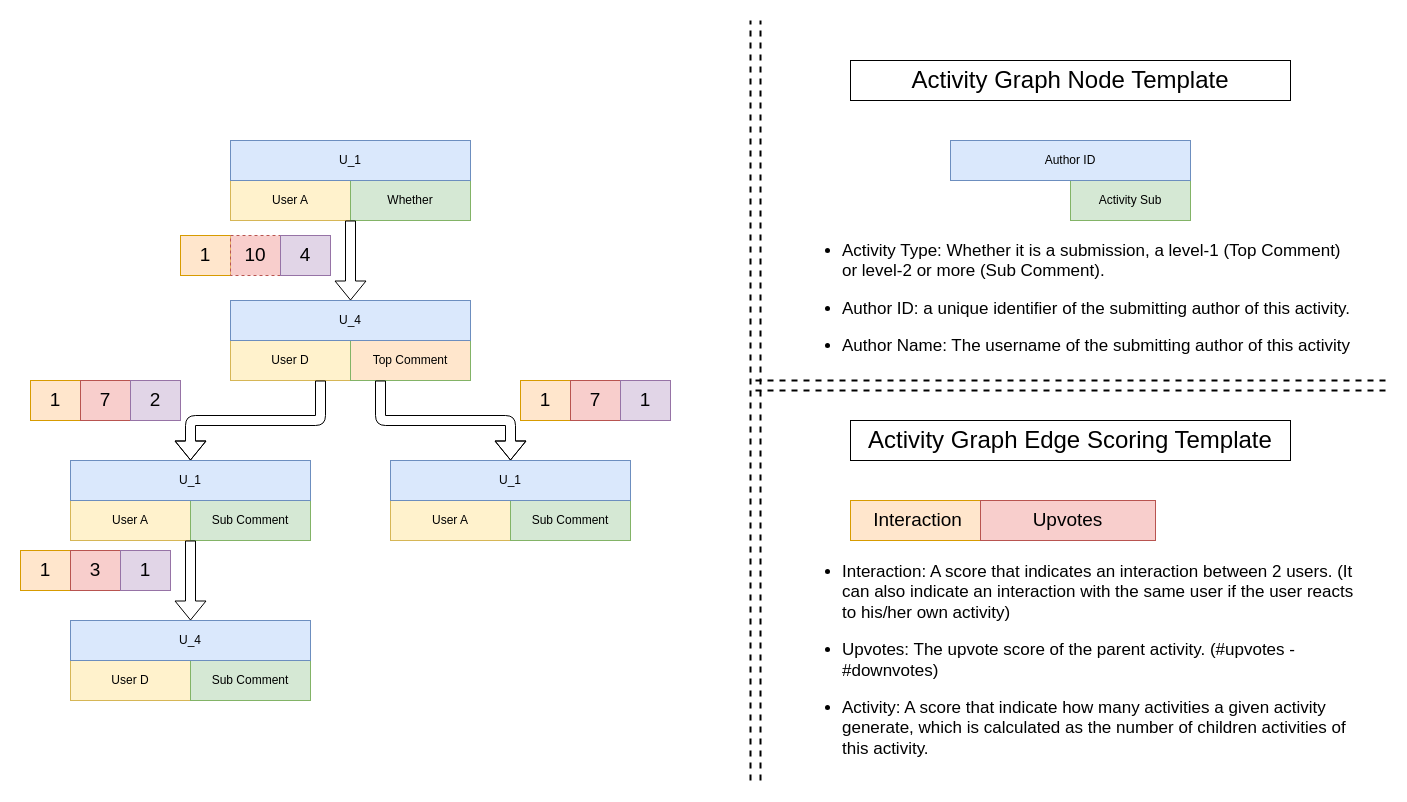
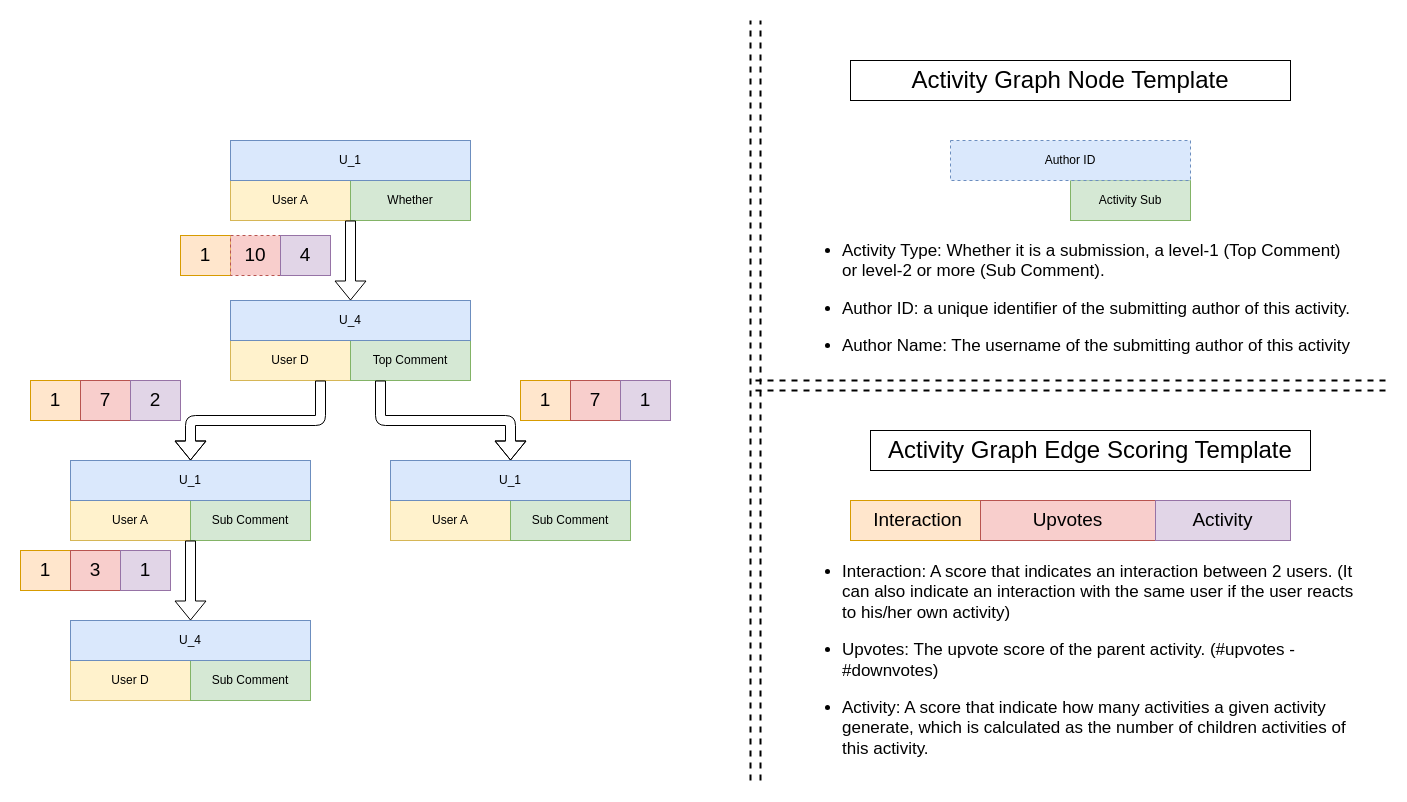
(1071, 161) -> (1071, 161)
(411, 361) -> (411, 361)
(1071, 441) -> (1091, 451)
none -> (1223, 521)
